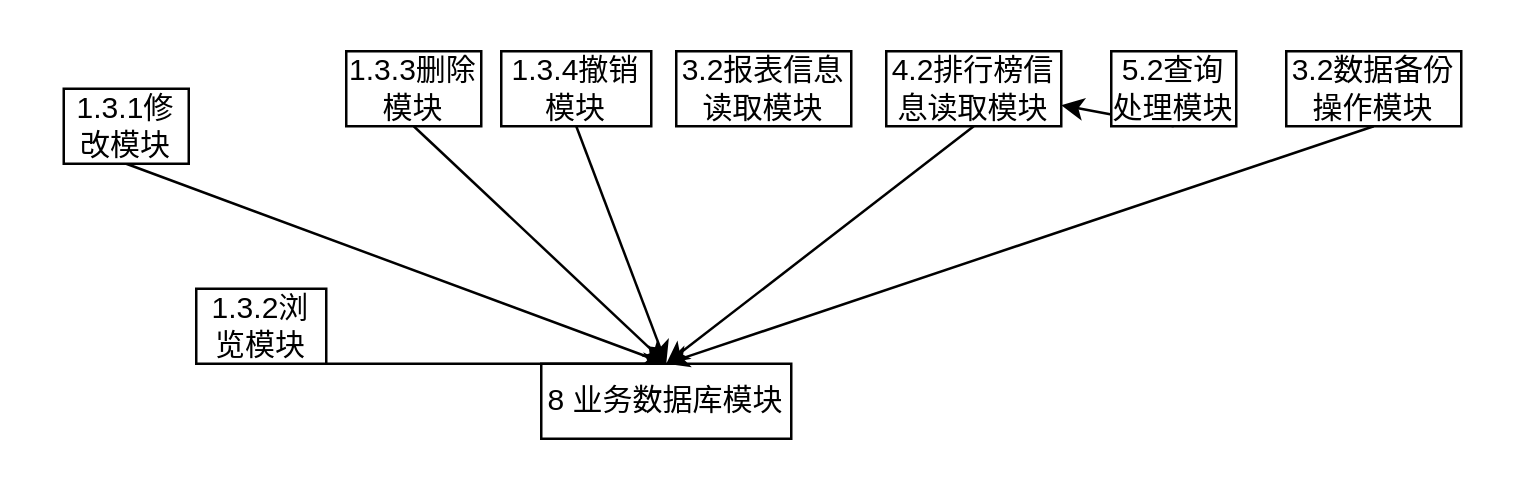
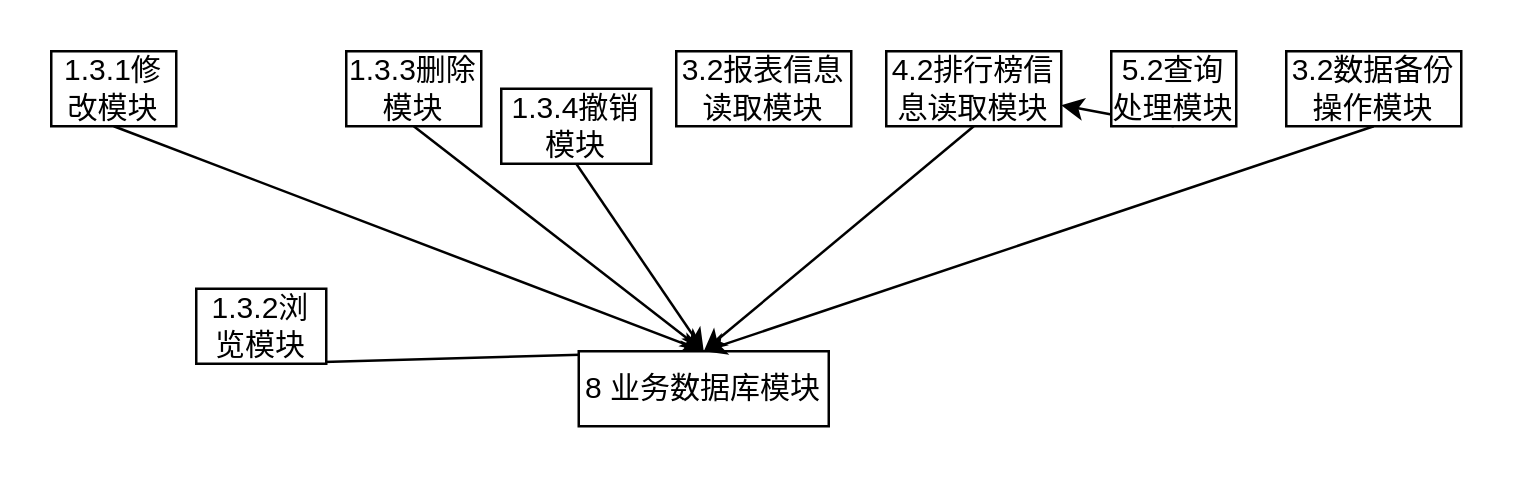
(576, 89) -> (576, 126)
(126, 126) -> (114, 89)
(666, 401) -> (704, 389)
